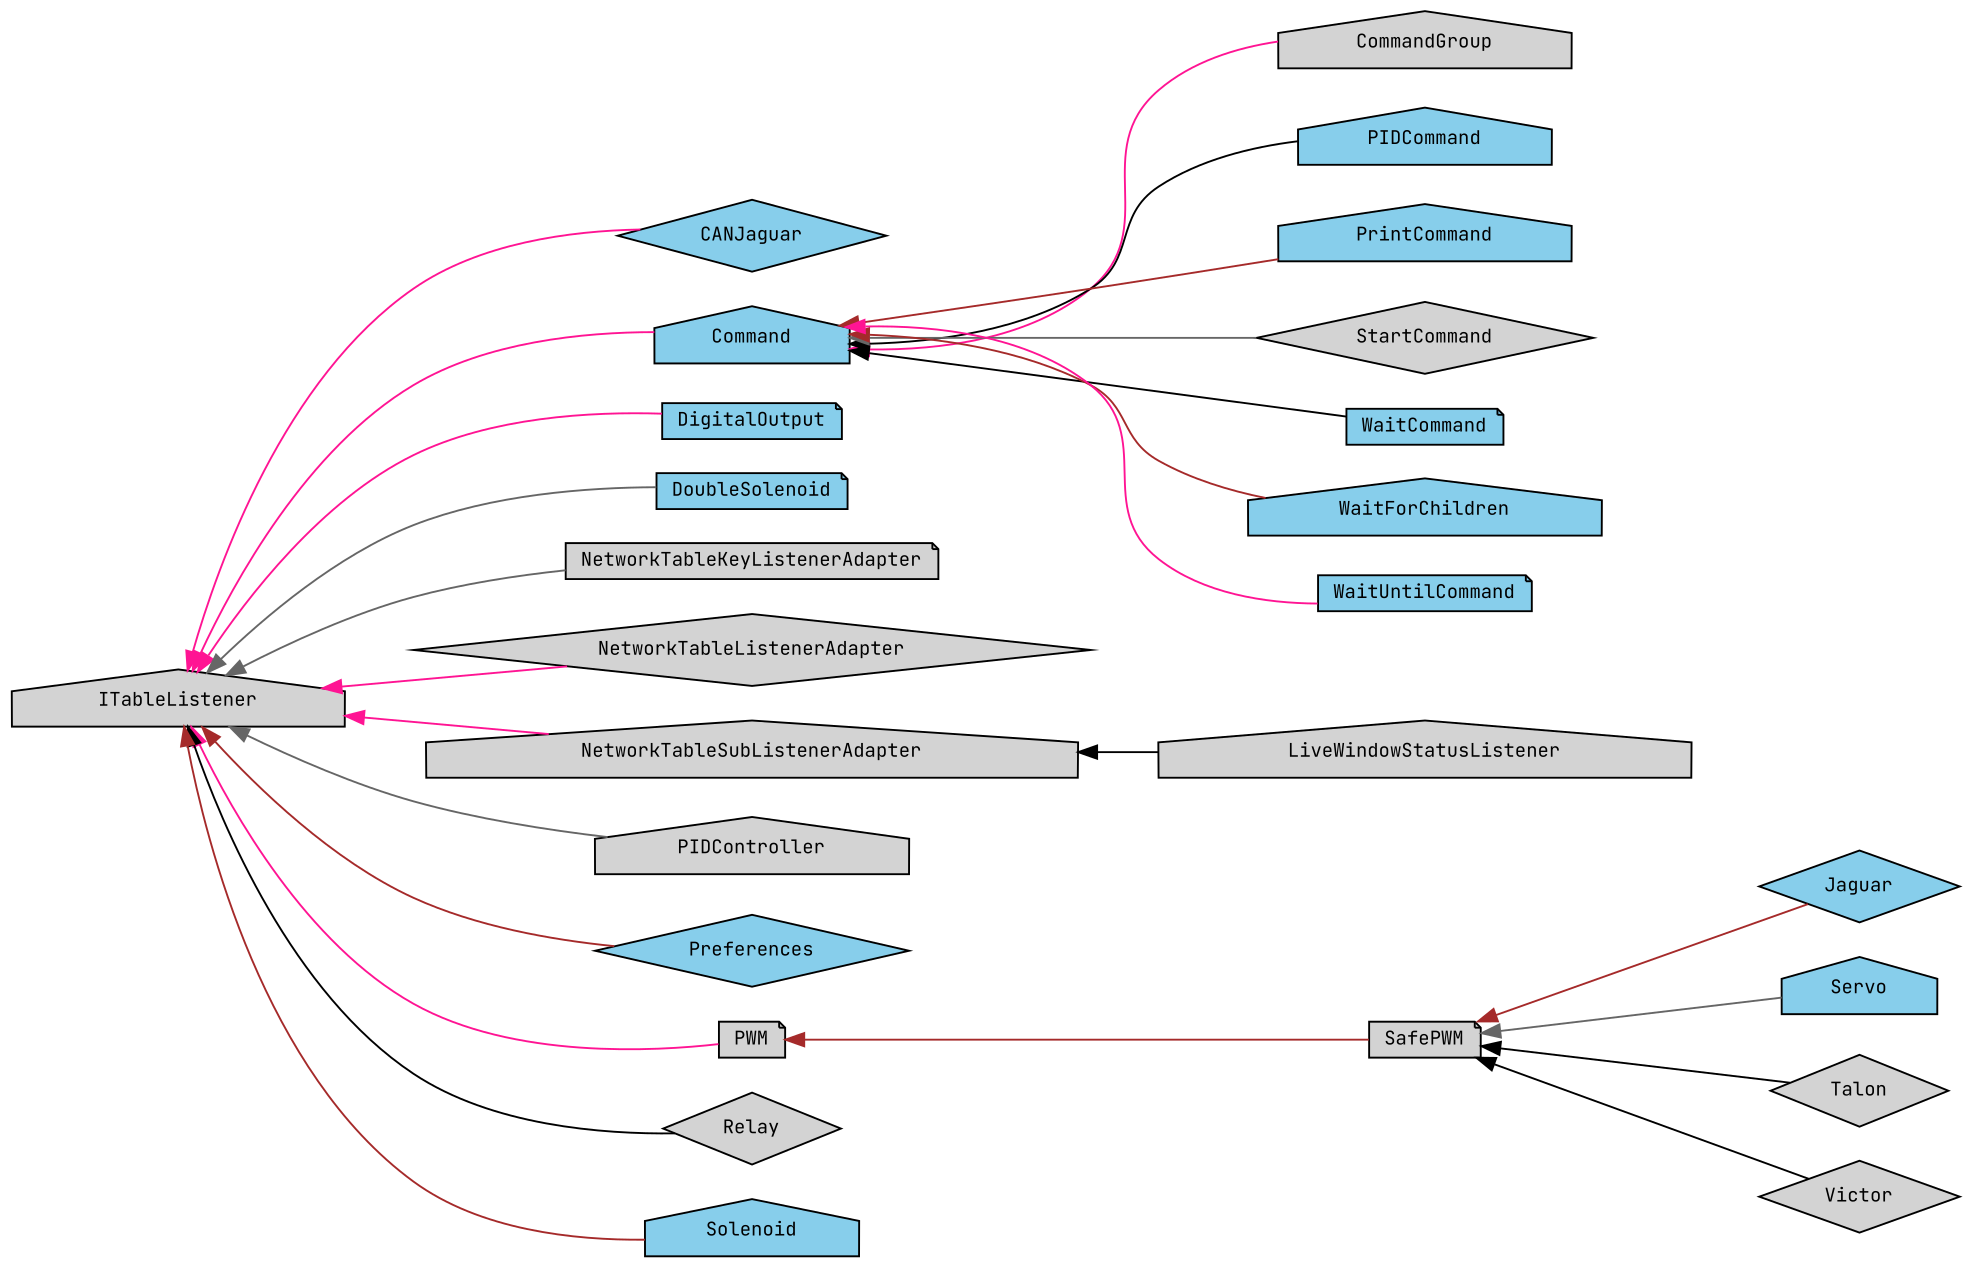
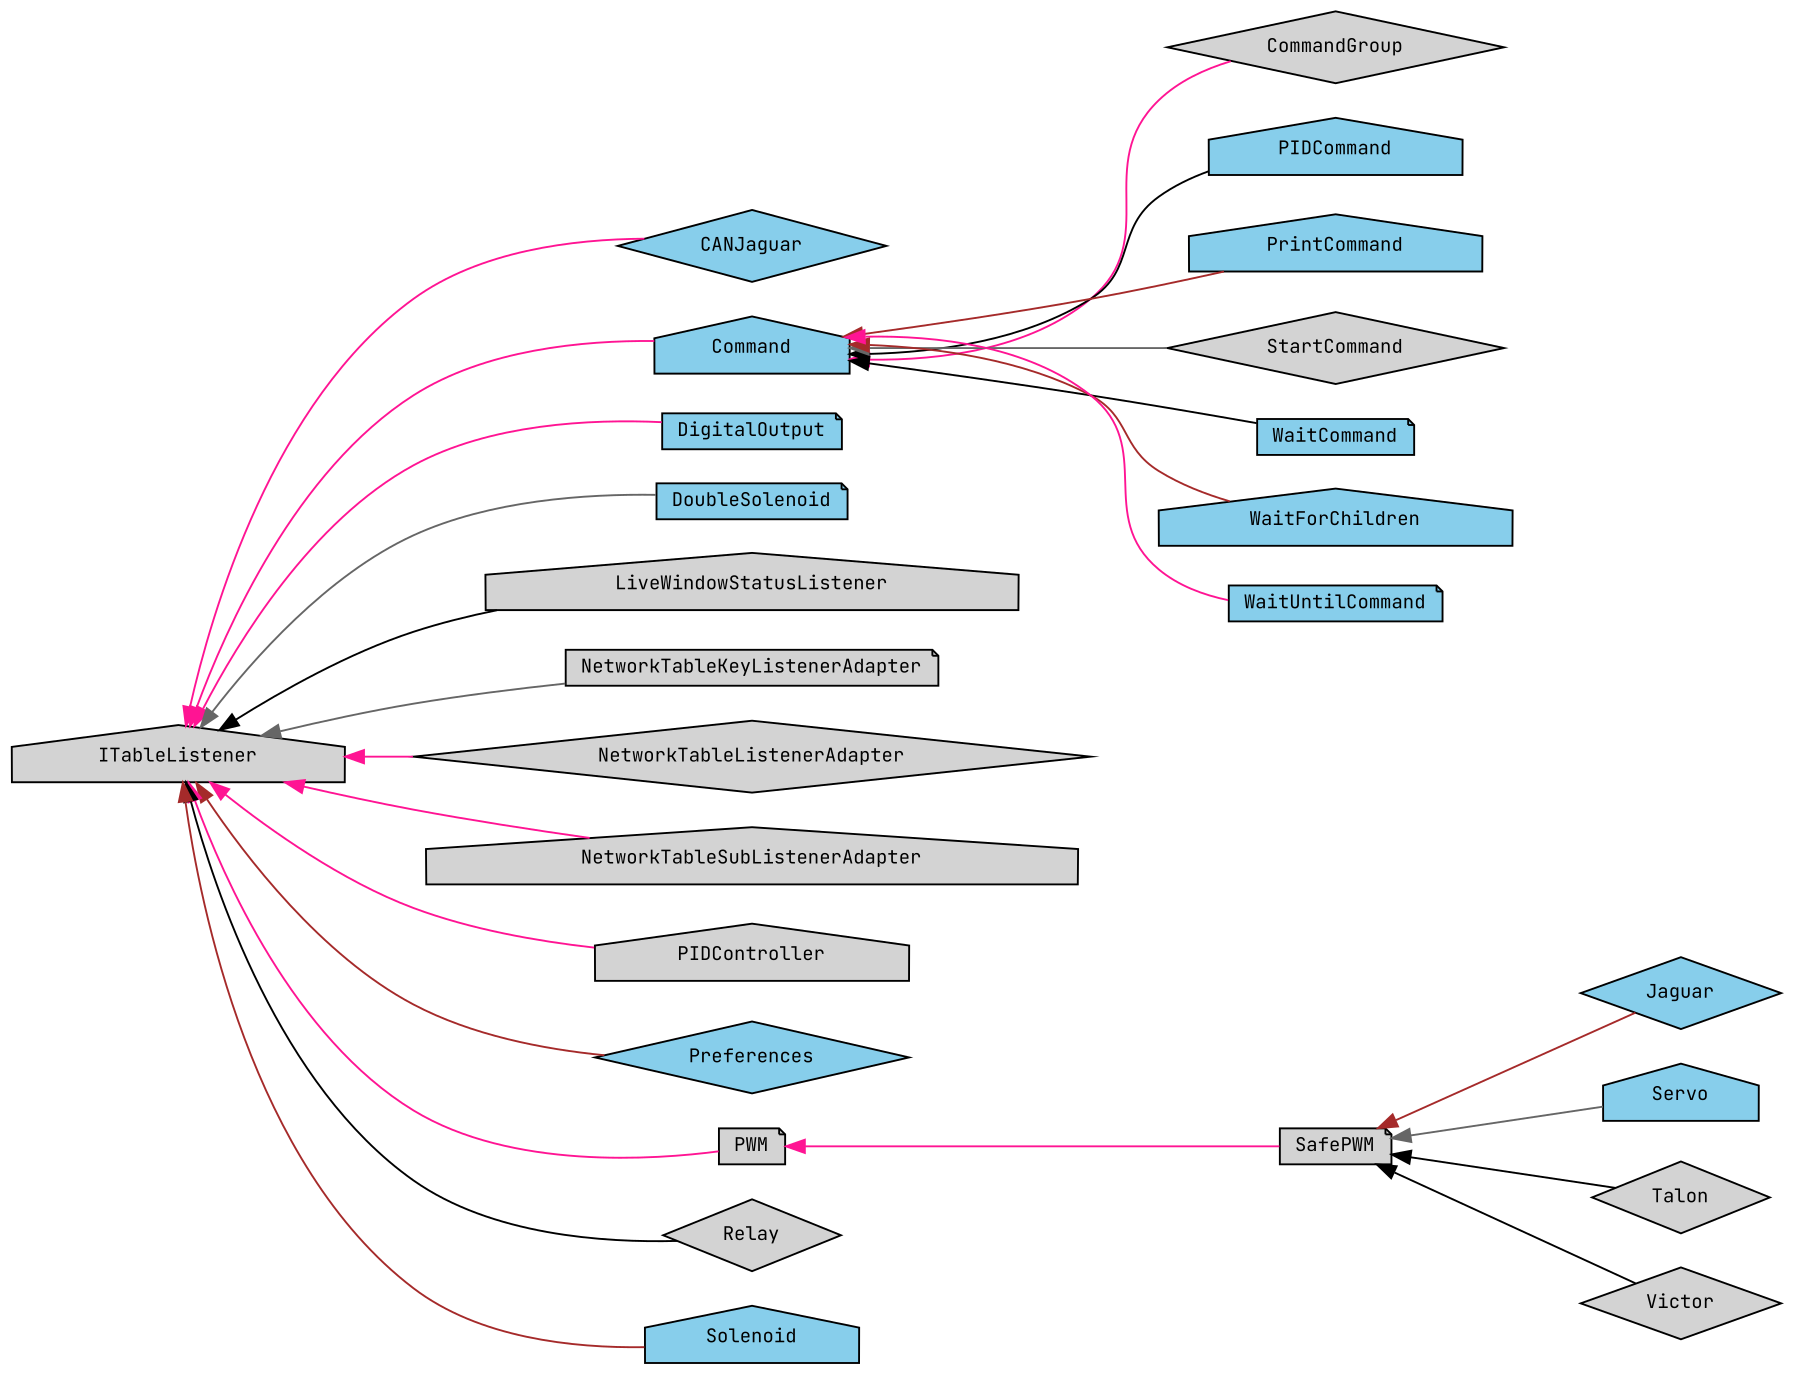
(1425, 43) -> (1336, 47)
(1128, 752) -> (361, 652)
(422, 804) -> (397, 901)
(1087, 1040) -> (1042, 1146)
